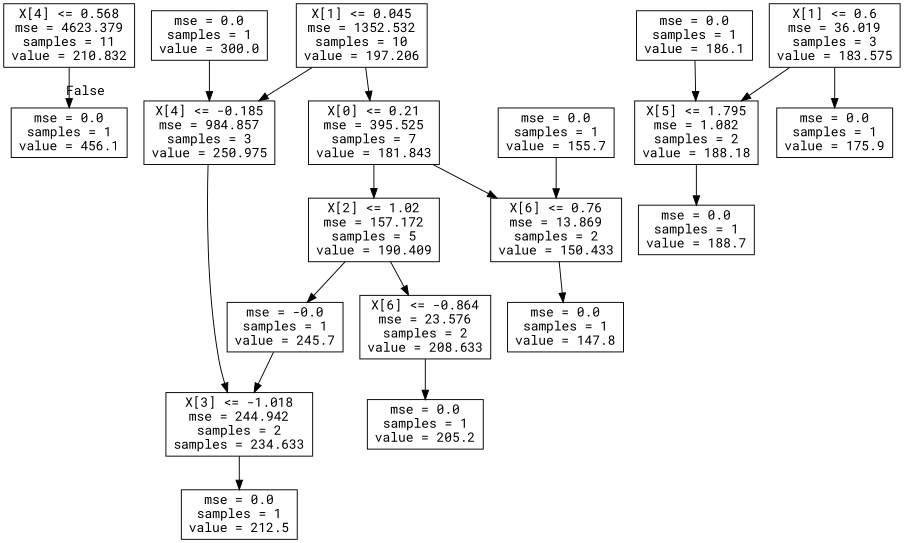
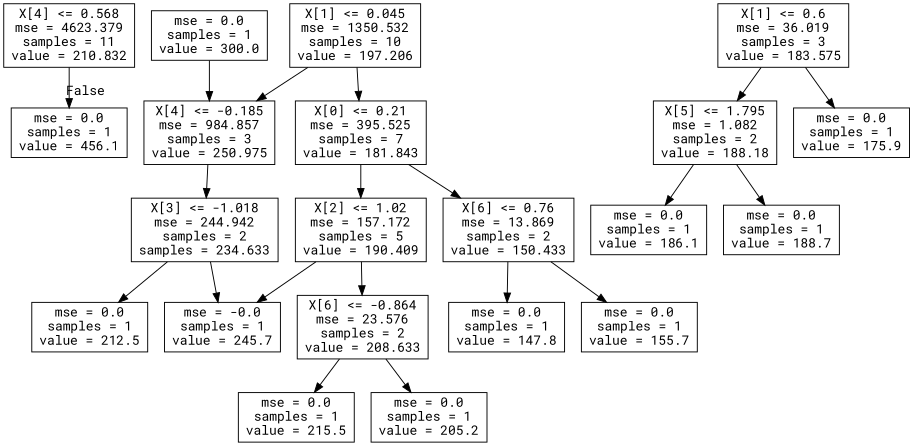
(362, 36) -> (355, 36)
(695, 76) -> (682, 181)
(556, 173) -> (575, 279)
(266, 368) -> (213, 277)
none -> (296, 417)
